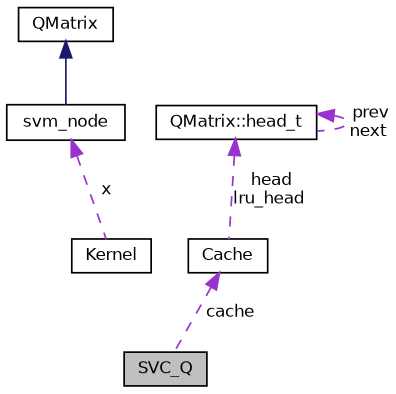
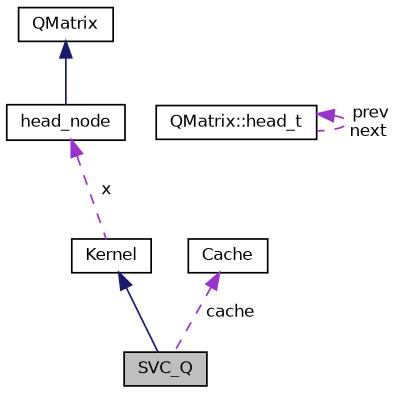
(66, 122) -> (66, 122)
(232, 197) -> none
none -> (142, 320)
